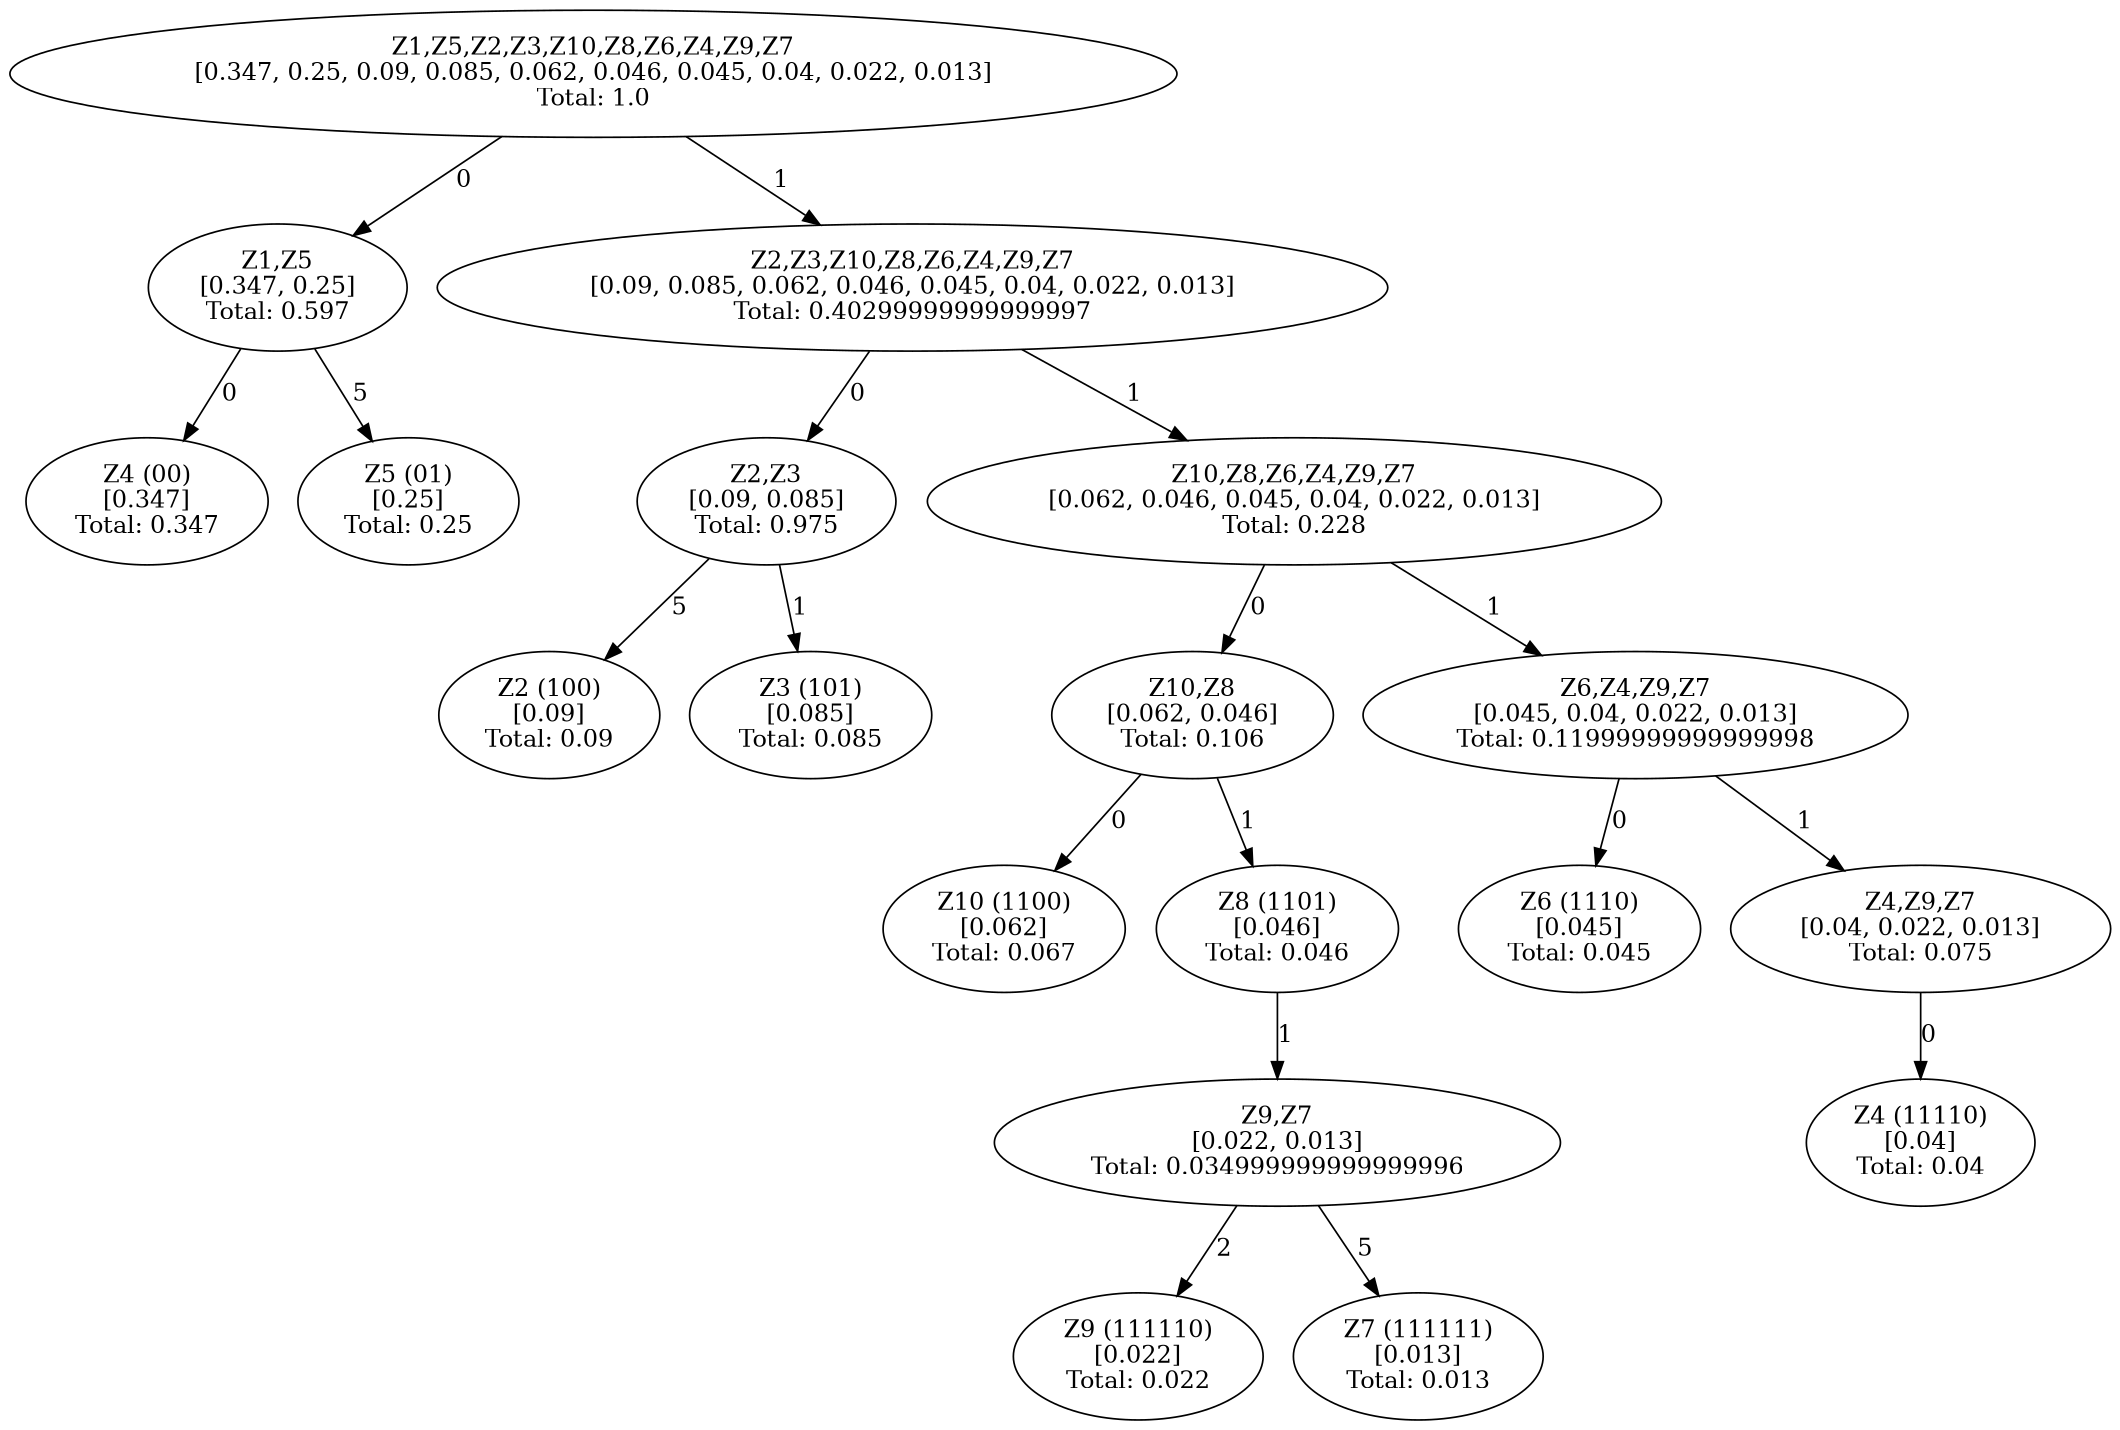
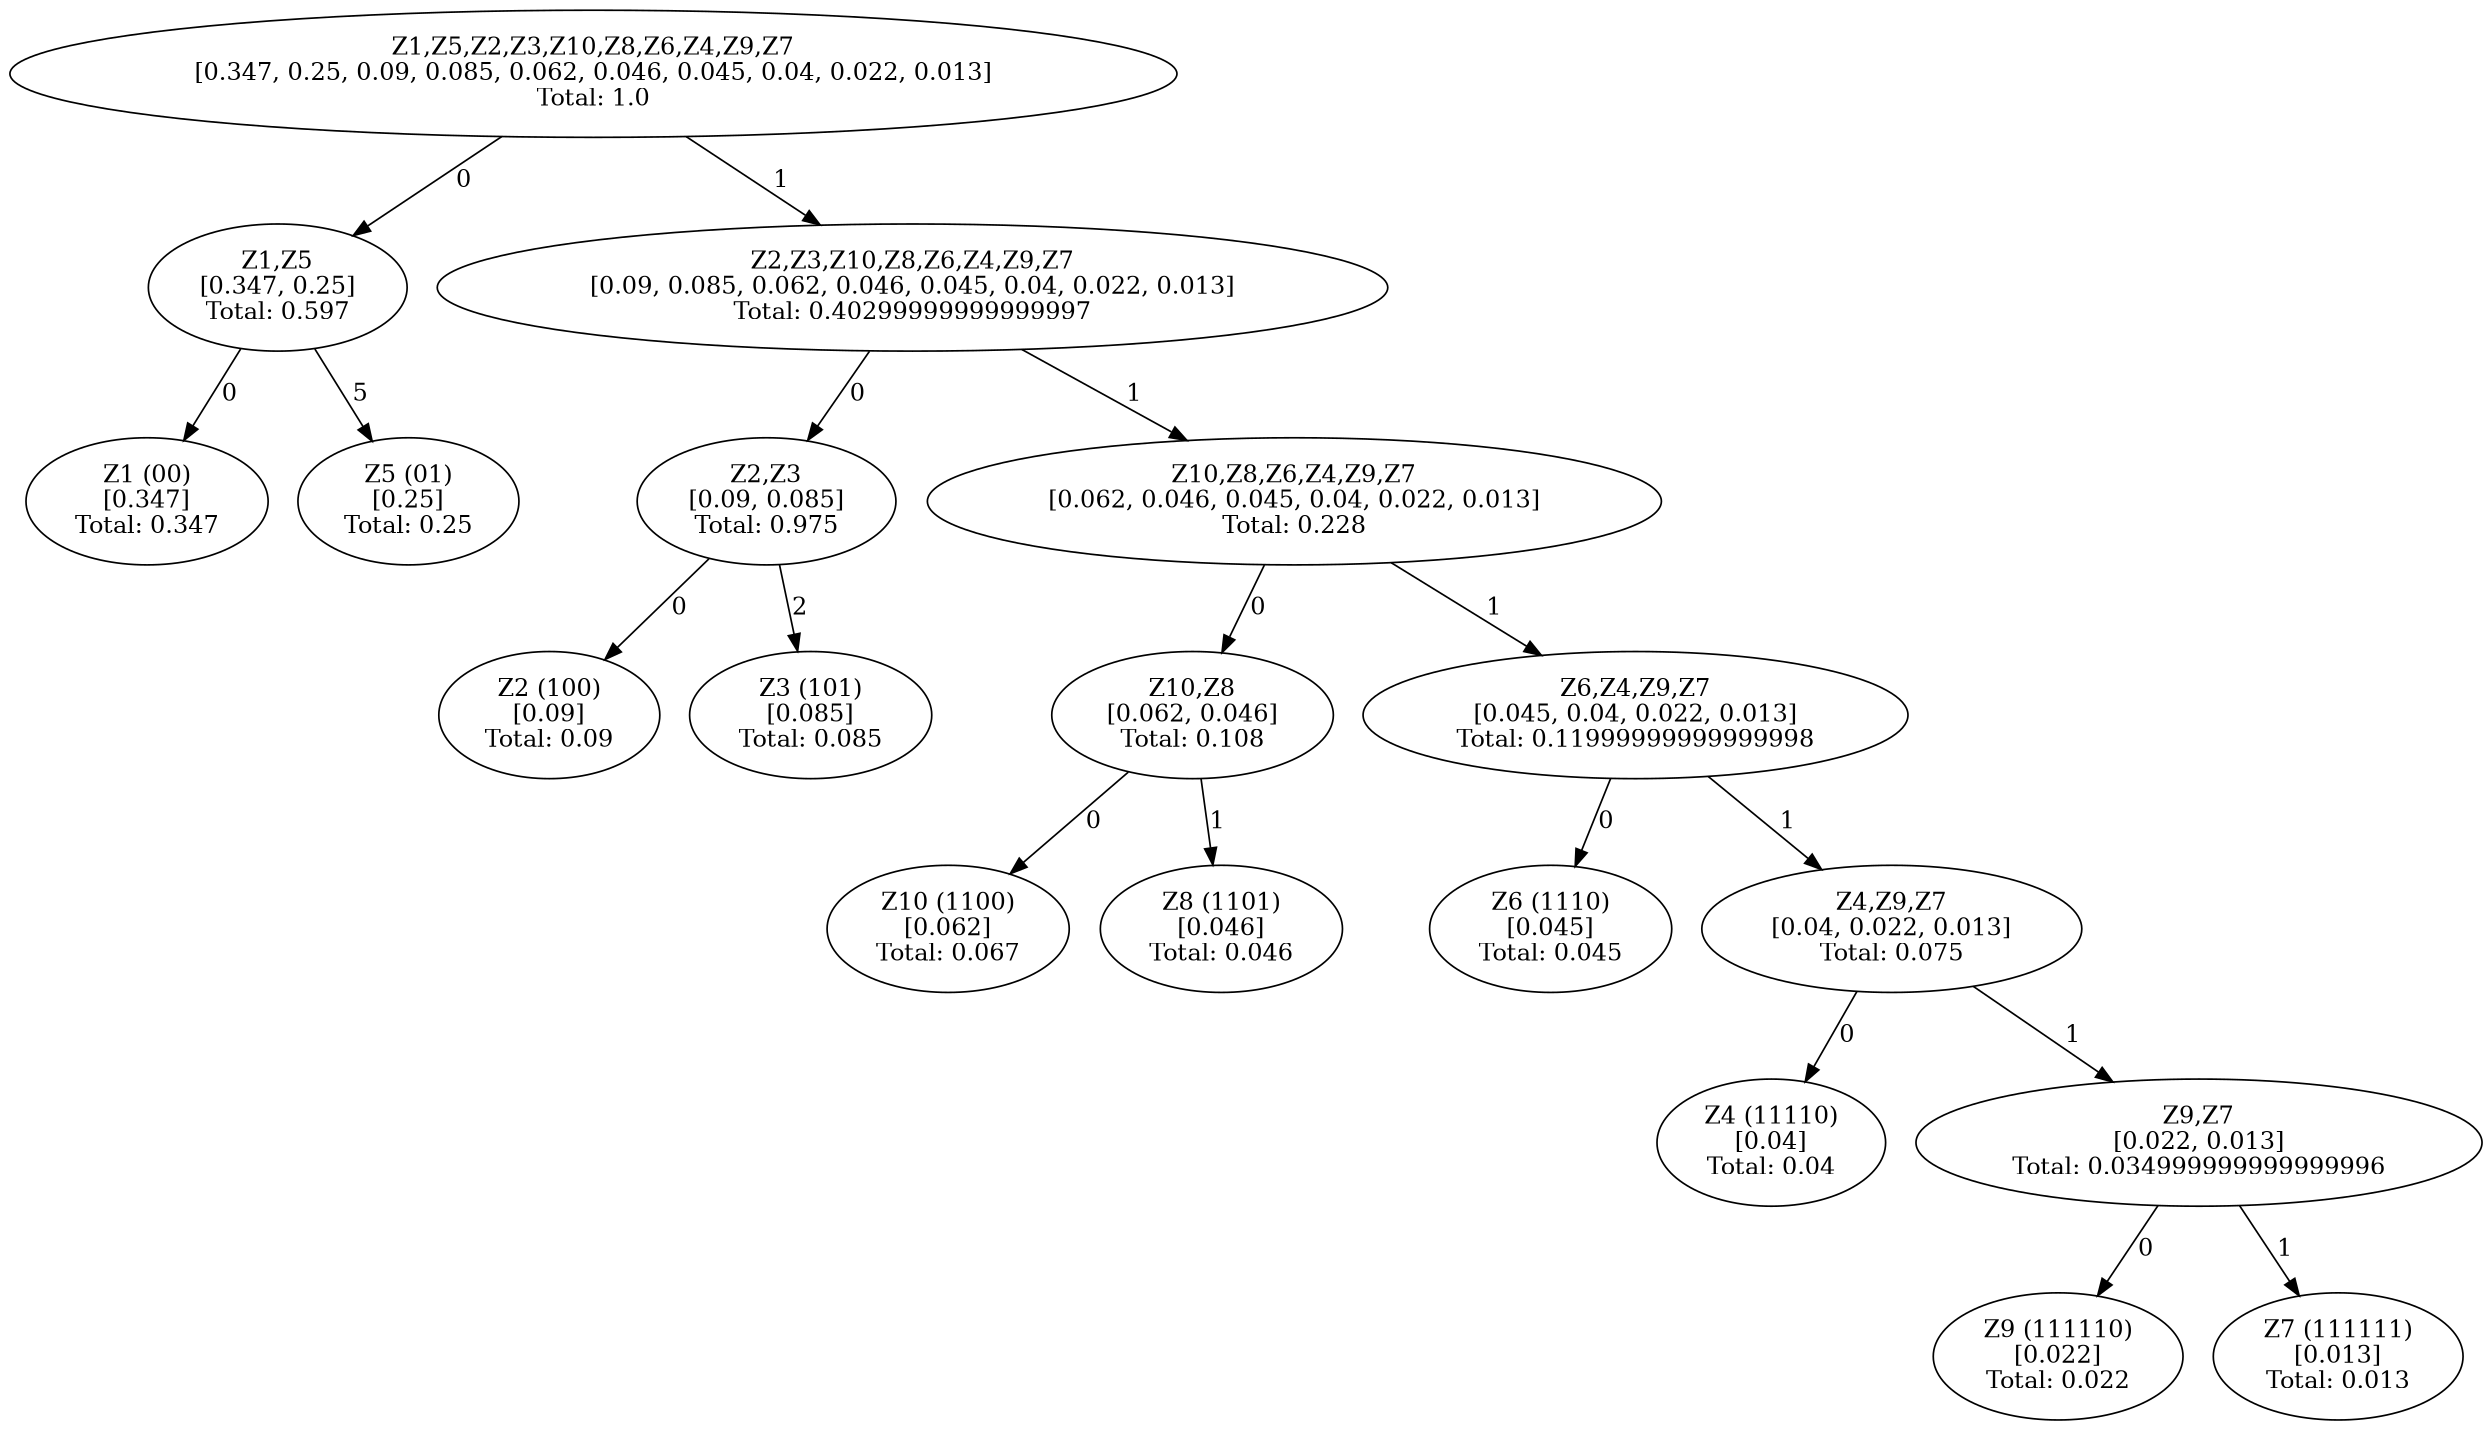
(147, 501) -> (147, 501)
(680, 608) -> (680, 608)
(800, 608) -> (800, 608)
(1193, 715) -> (1193, 715)
(1277, 1027) -> (2036, 1029)
(1225, 1250) -> (2146, 1250)
(1366, 1250) -> (2286, 1250)
